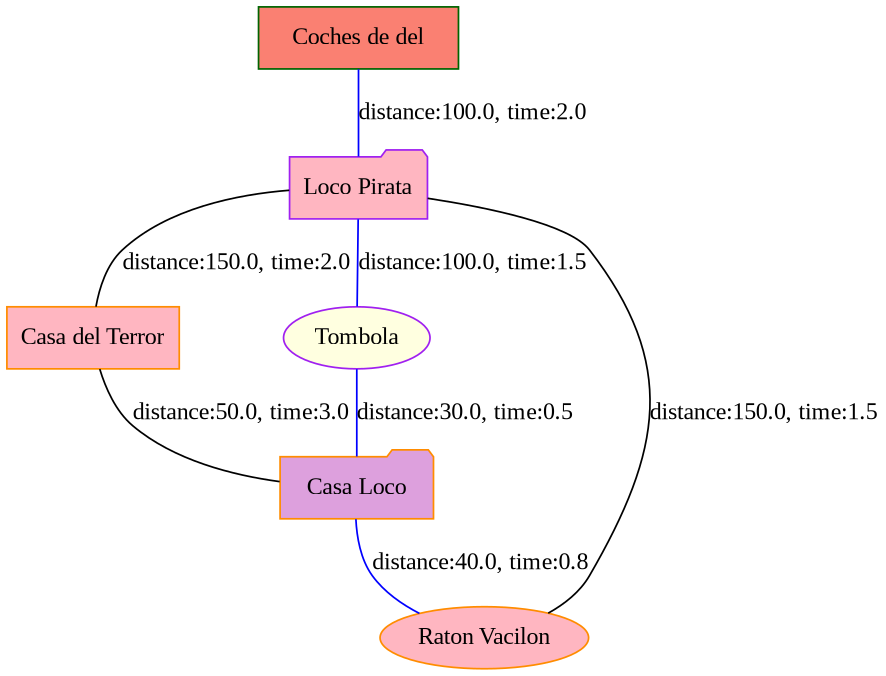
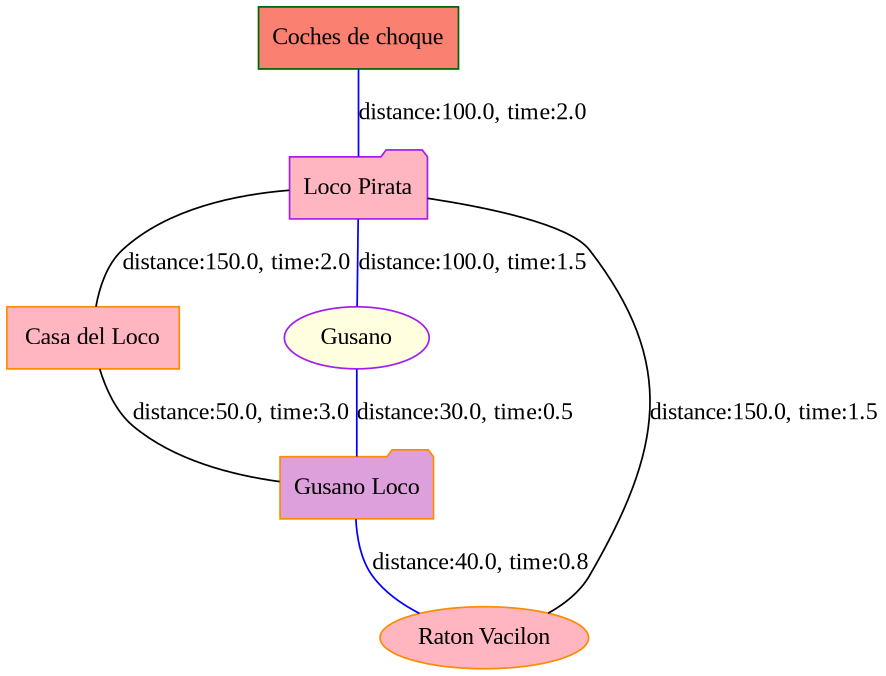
(359, 38) -> (359, 38)
(93, 338) -> (93, 338)
(357, 338) -> (357, 338)
(357, 488) -> (357, 488)
